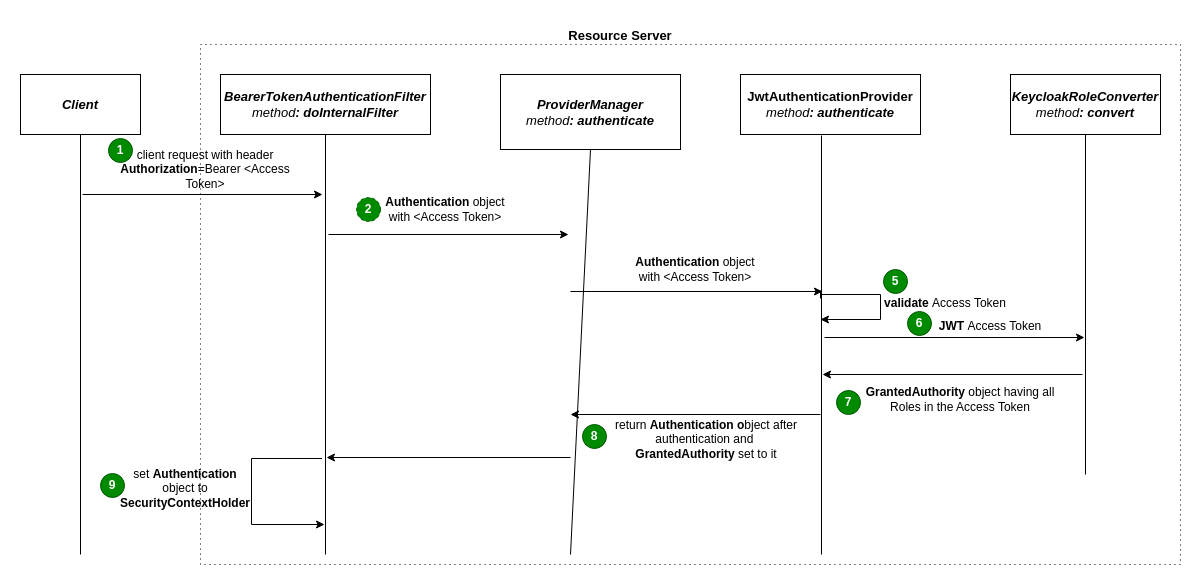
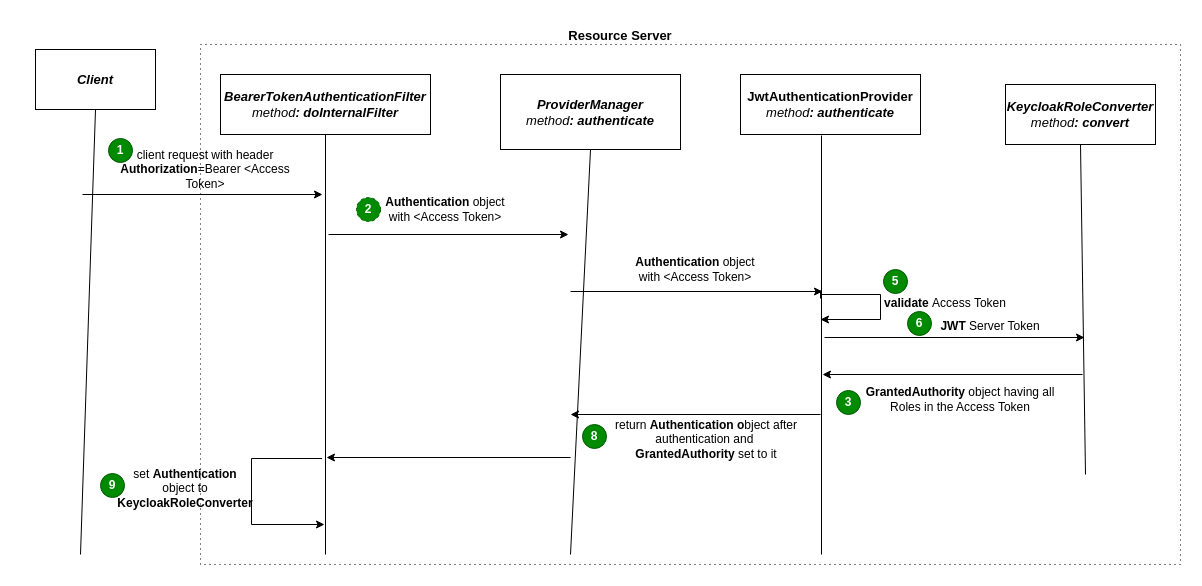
(81, 105) -> (96, 80)
(1086, 105) -> (1081, 115)
(991, 327) -> (991, 327)
(849, 403) -> (849, 403)
(186, 489) -> (186, 489)
